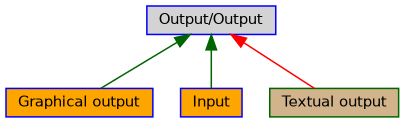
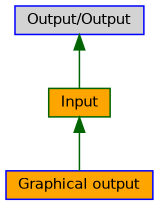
(139, 65) -> (79, 152)
(211, 103) -> (79, 103)
(334, 103) -> none
